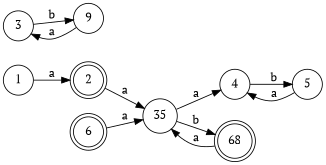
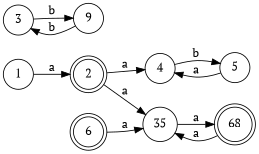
(52, 32) -> (52, 28)
(195, 101) -> (122, 72)
(196, 121) -> (196, 118)
